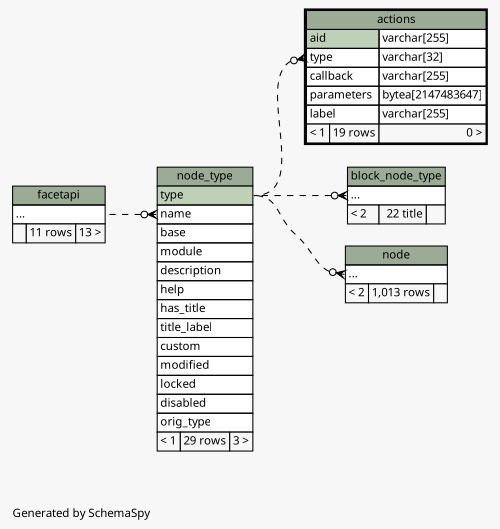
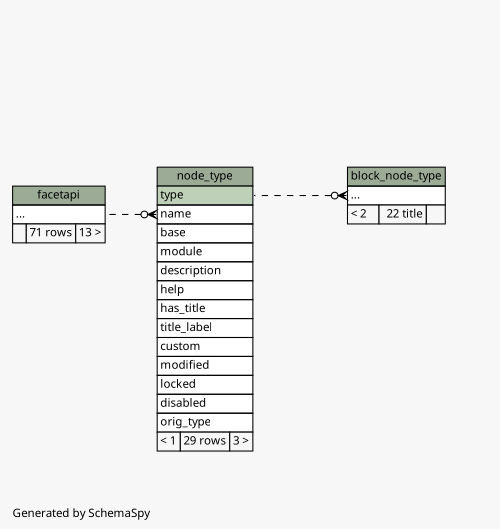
(396, 77) -> none
(51, 233) -> (51, 233)
(396, 274) -> none
